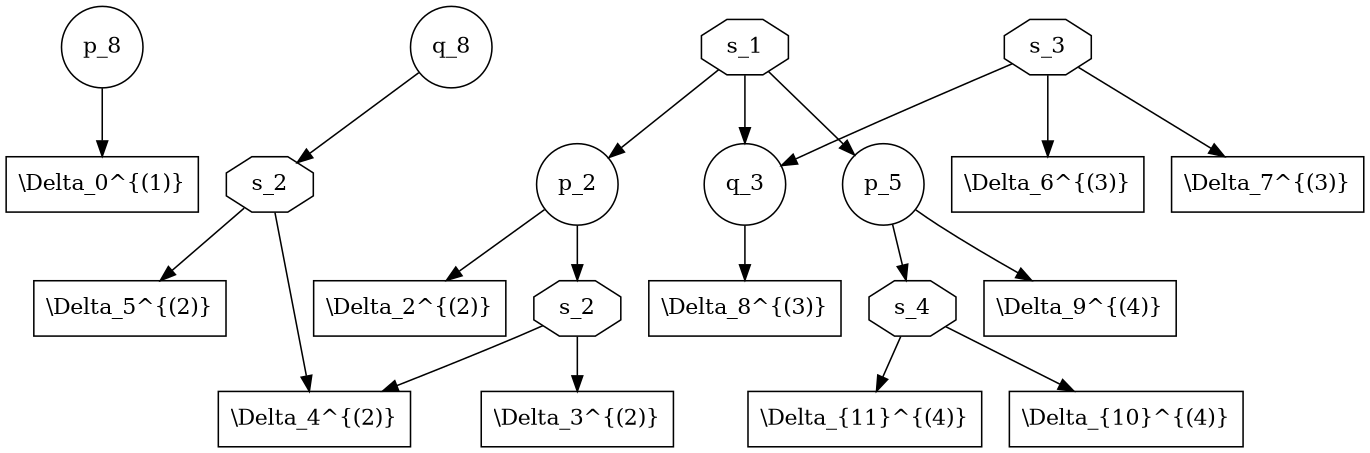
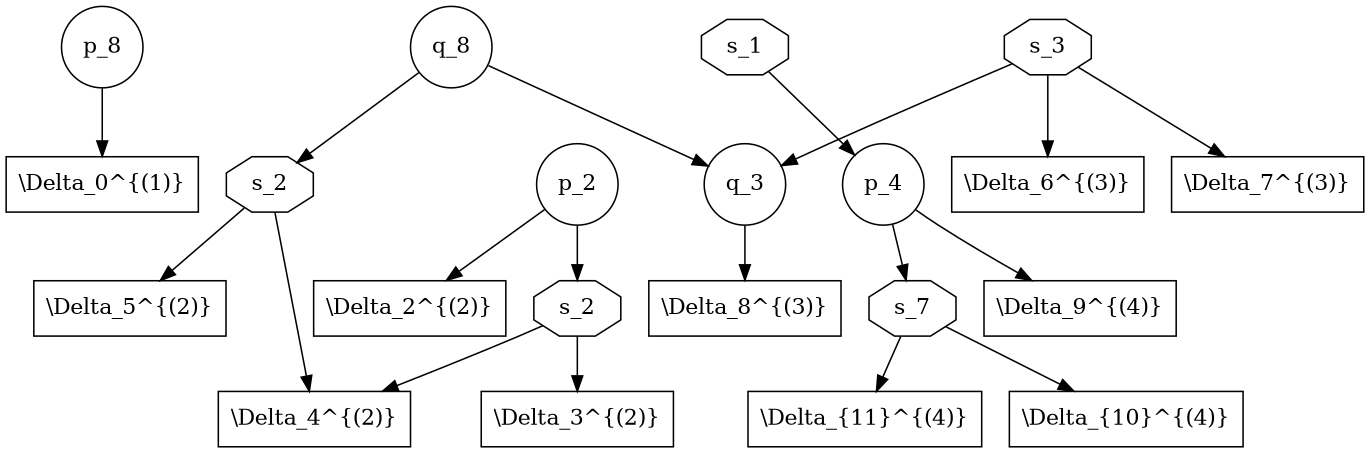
(745, 101) -> (591, 113)
(670, 109) -> none
(883, 184) -> (883, 184)
(913, 308) -> (913, 308)
